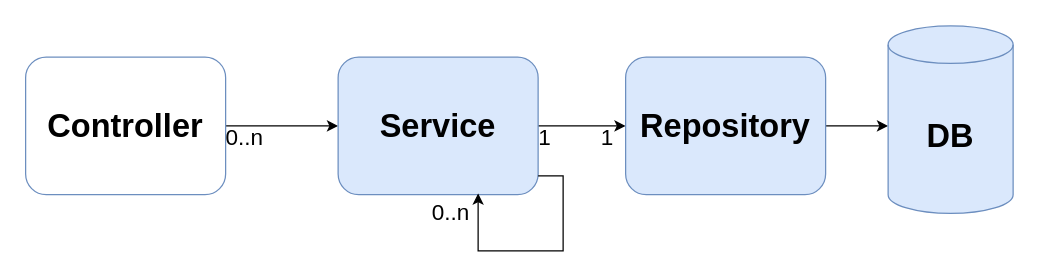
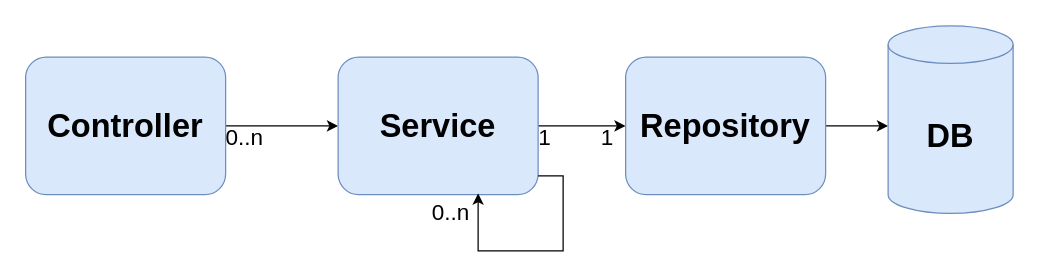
(126, 126) -> (126, 126)
